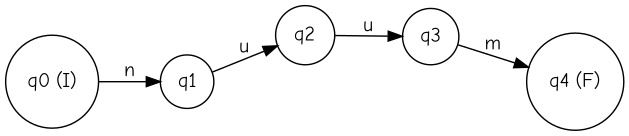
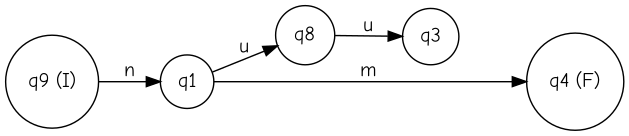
(305, 35) -> (305, 35)
(487, 54) -> (363, 82)
(52, 82) -> (52, 82)
